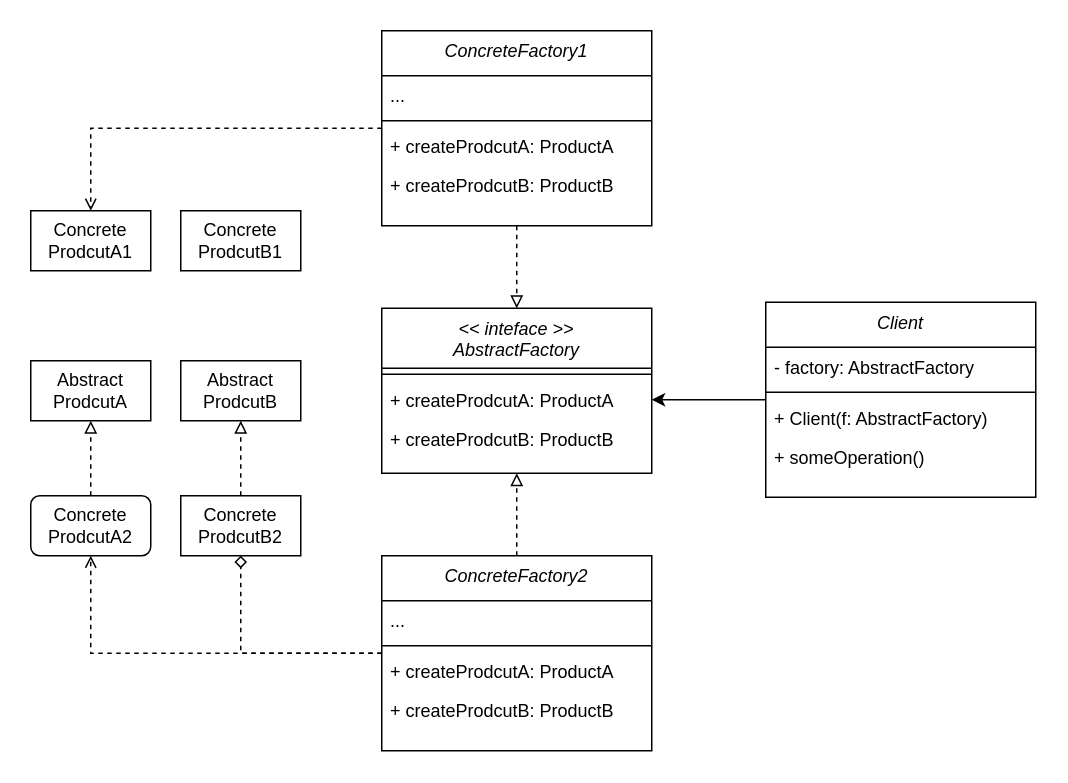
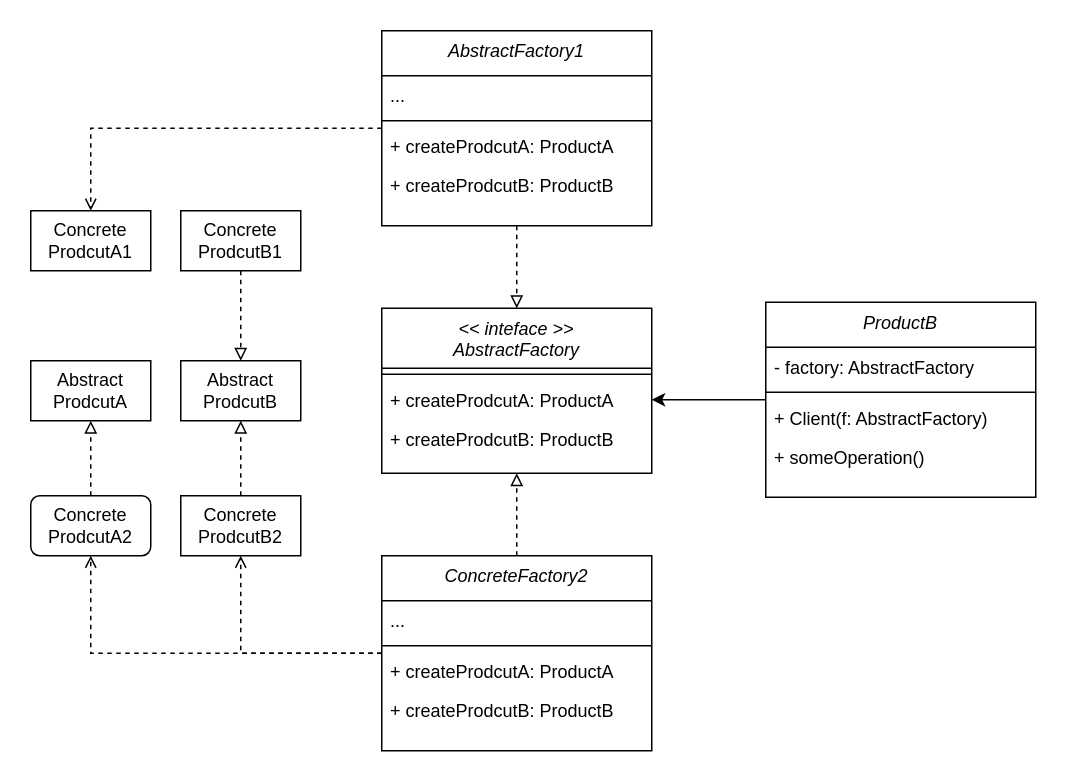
(516, 51) -> (516, 51)
none -> (241, 309)
(900, 323) -> (900, 323)
(241, 568) -> (241, 564)
